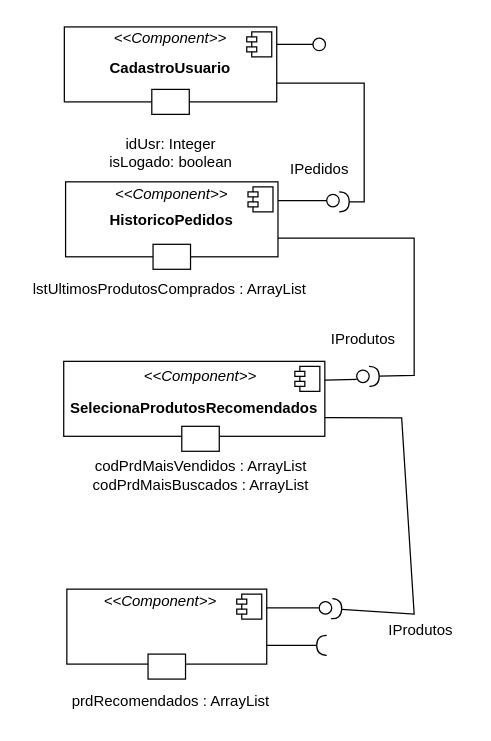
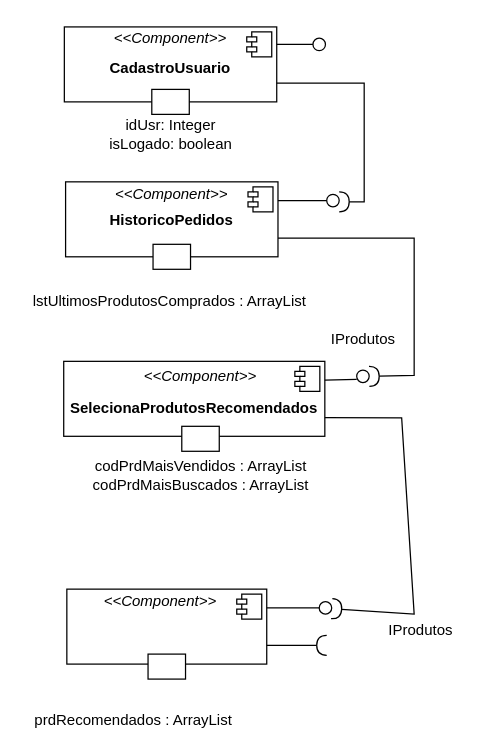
(171, 153) -> (171, 134)
(319, 169) -> none
(169, 289) -> (169, 302)
(171, 702) -> (133, 721)
